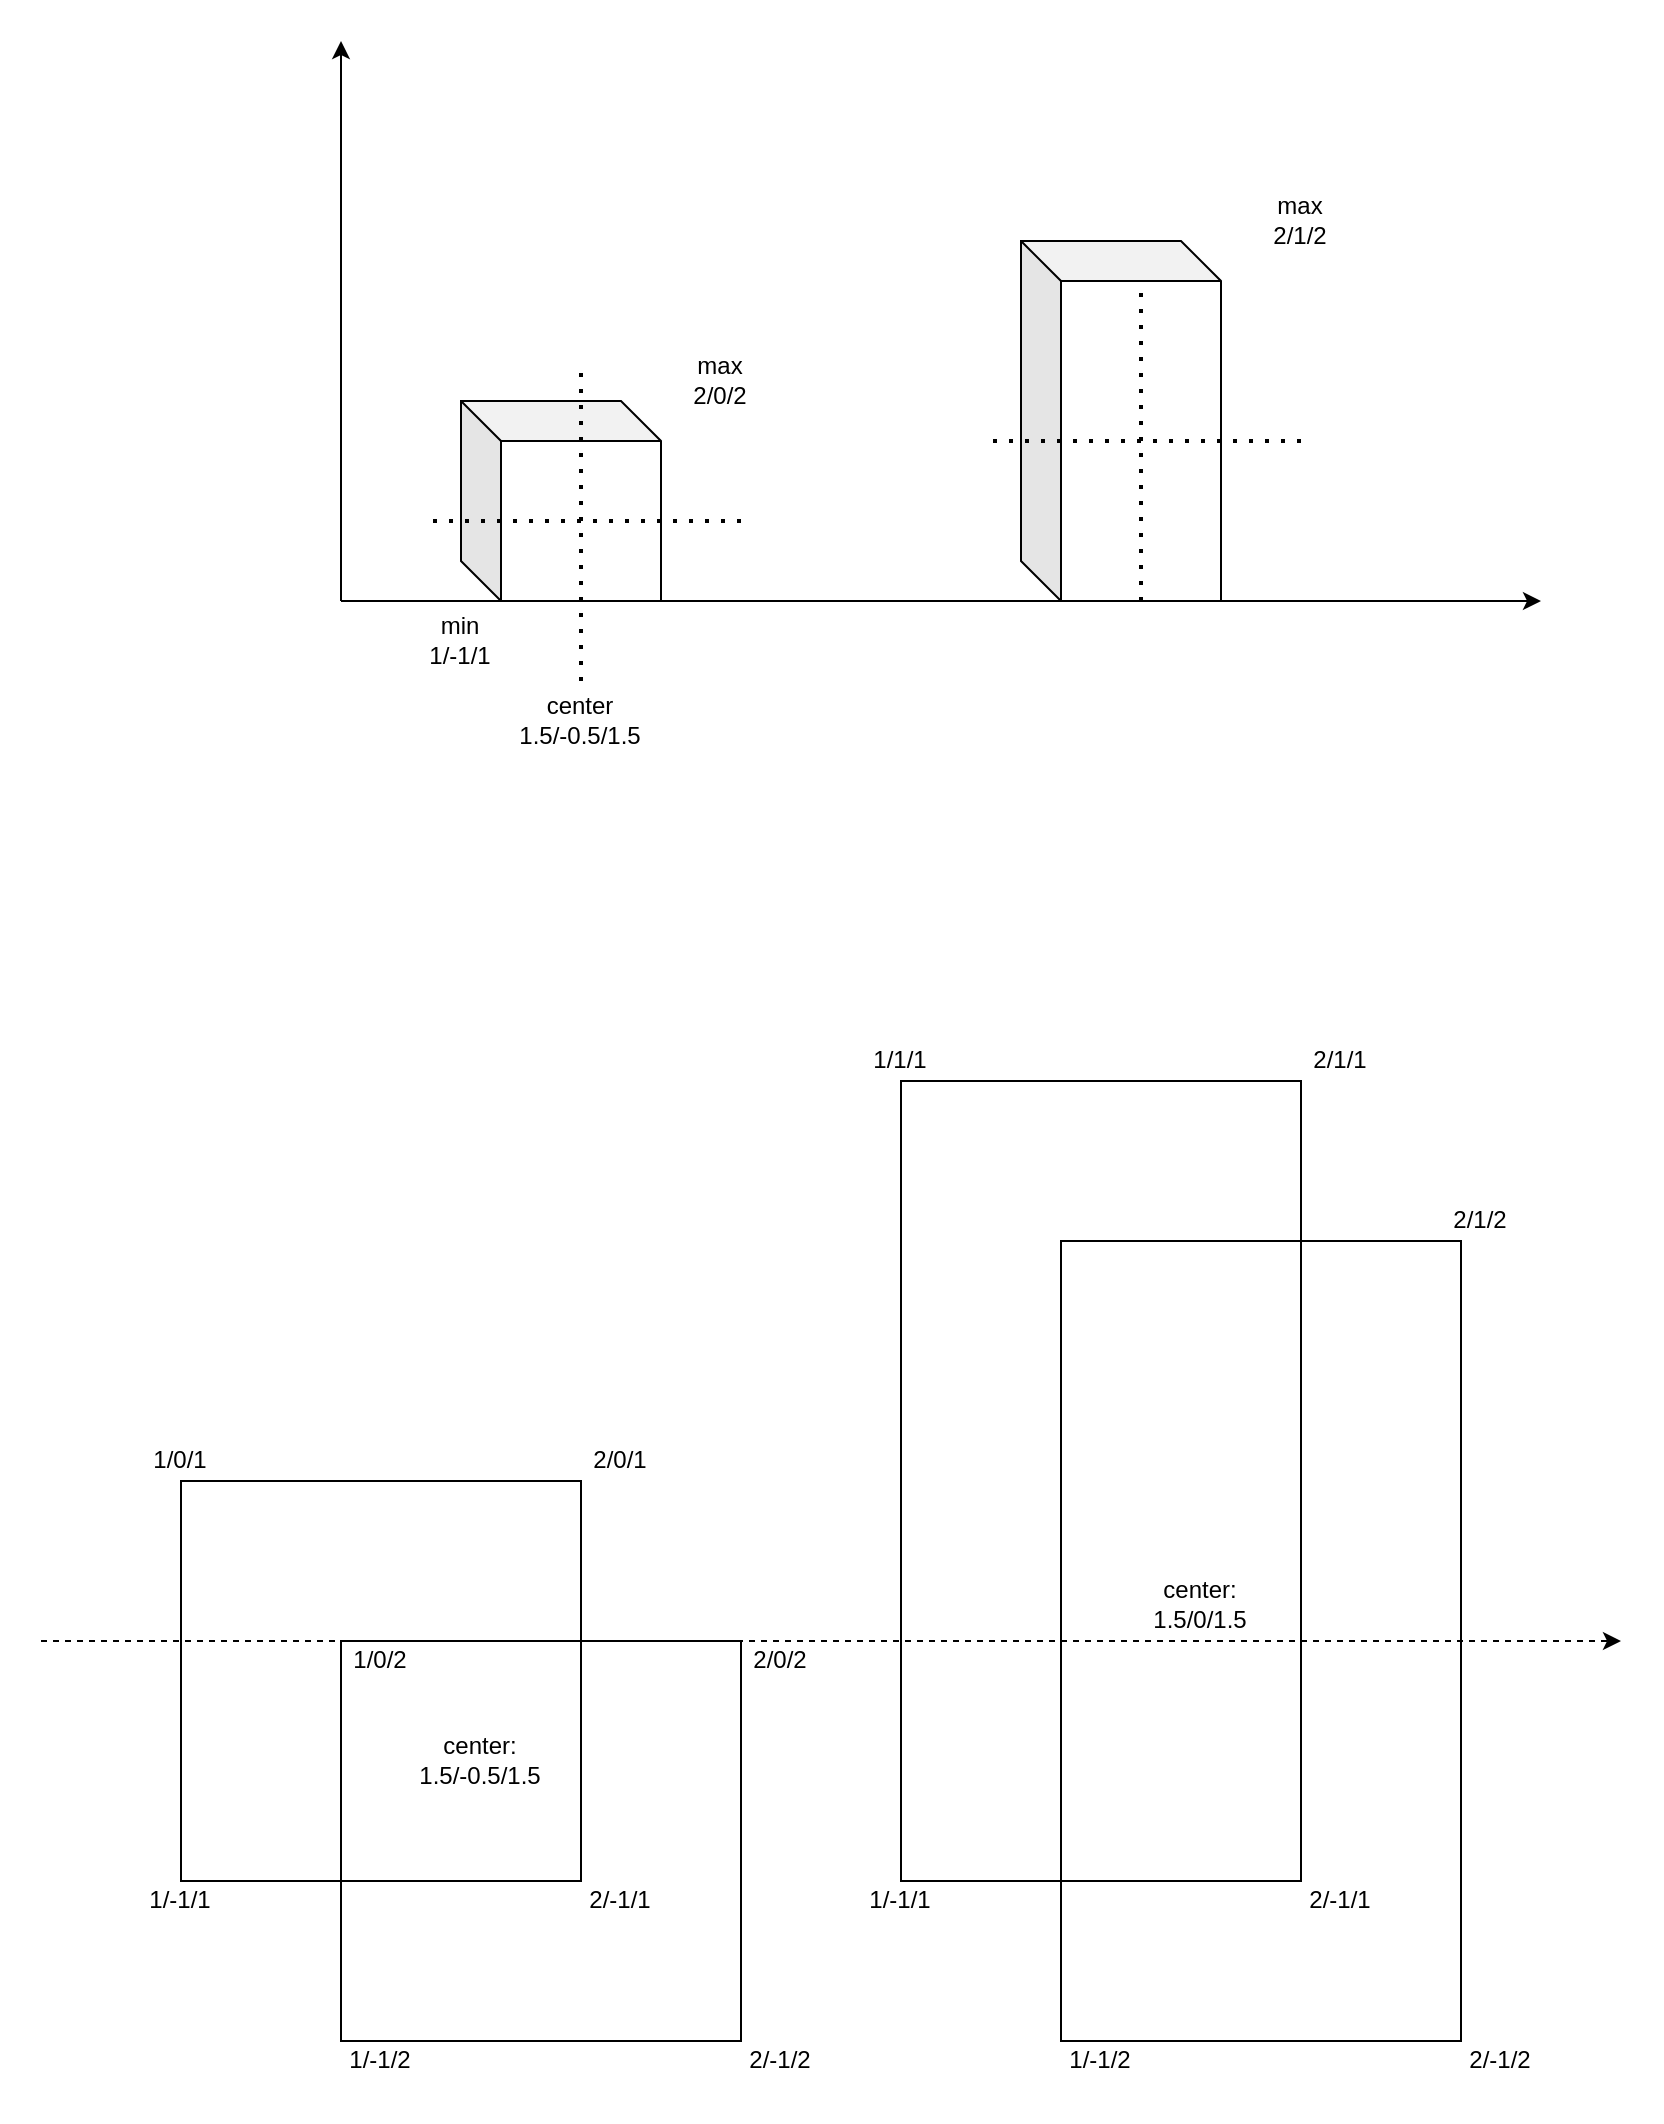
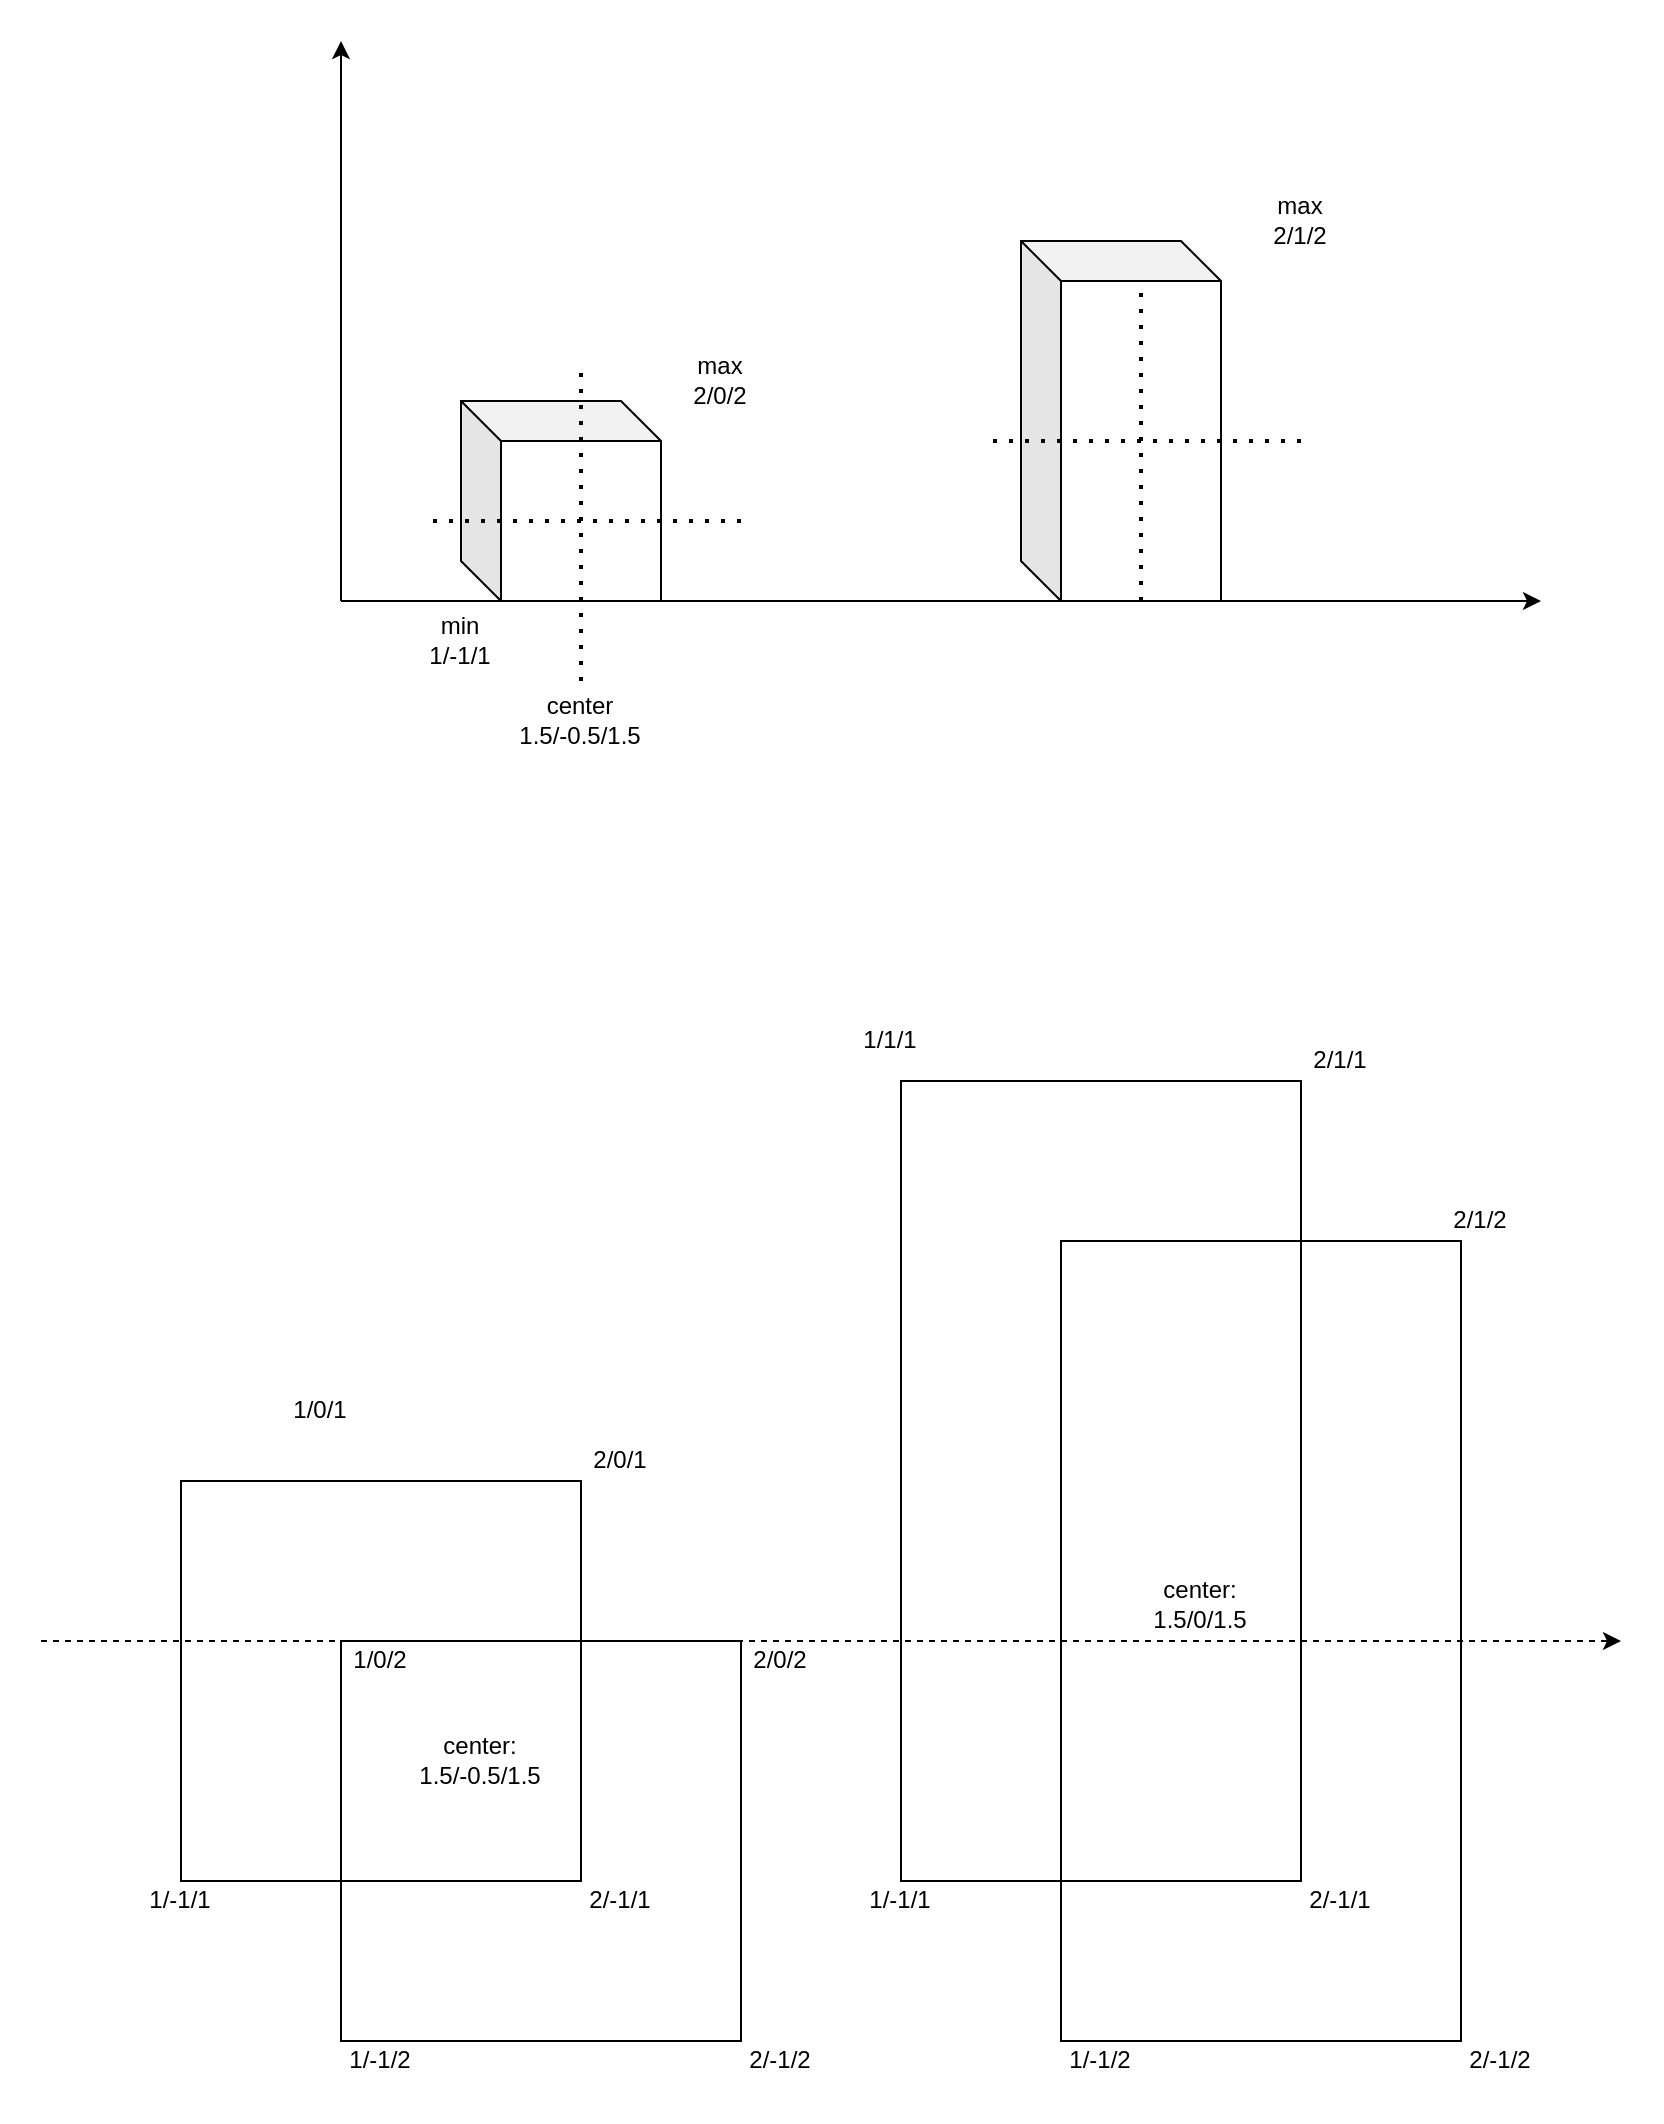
(901, 1061) -> (891, 1041)
(181, 1461) -> (321, 1411)
